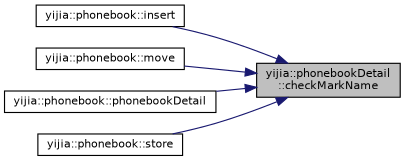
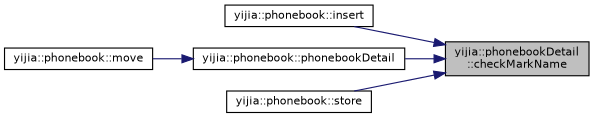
(215, 69) -> (167, 59)
